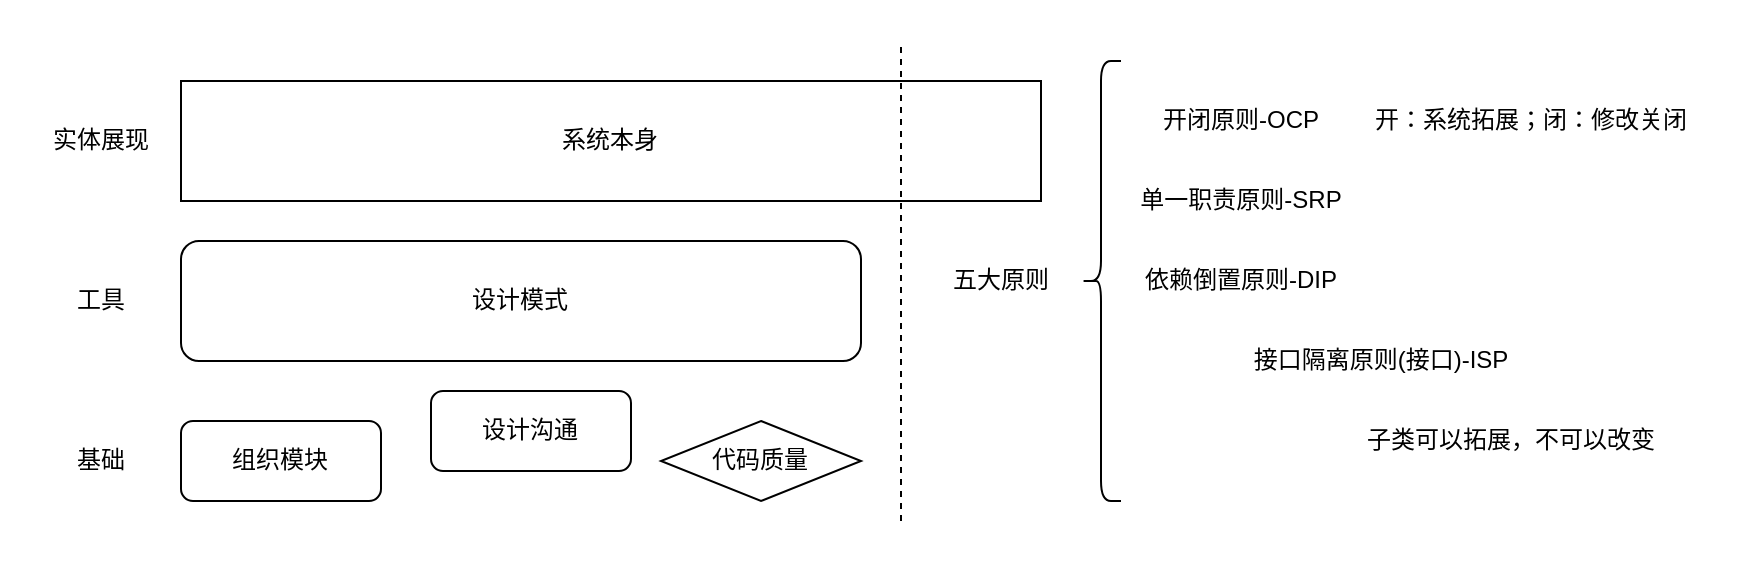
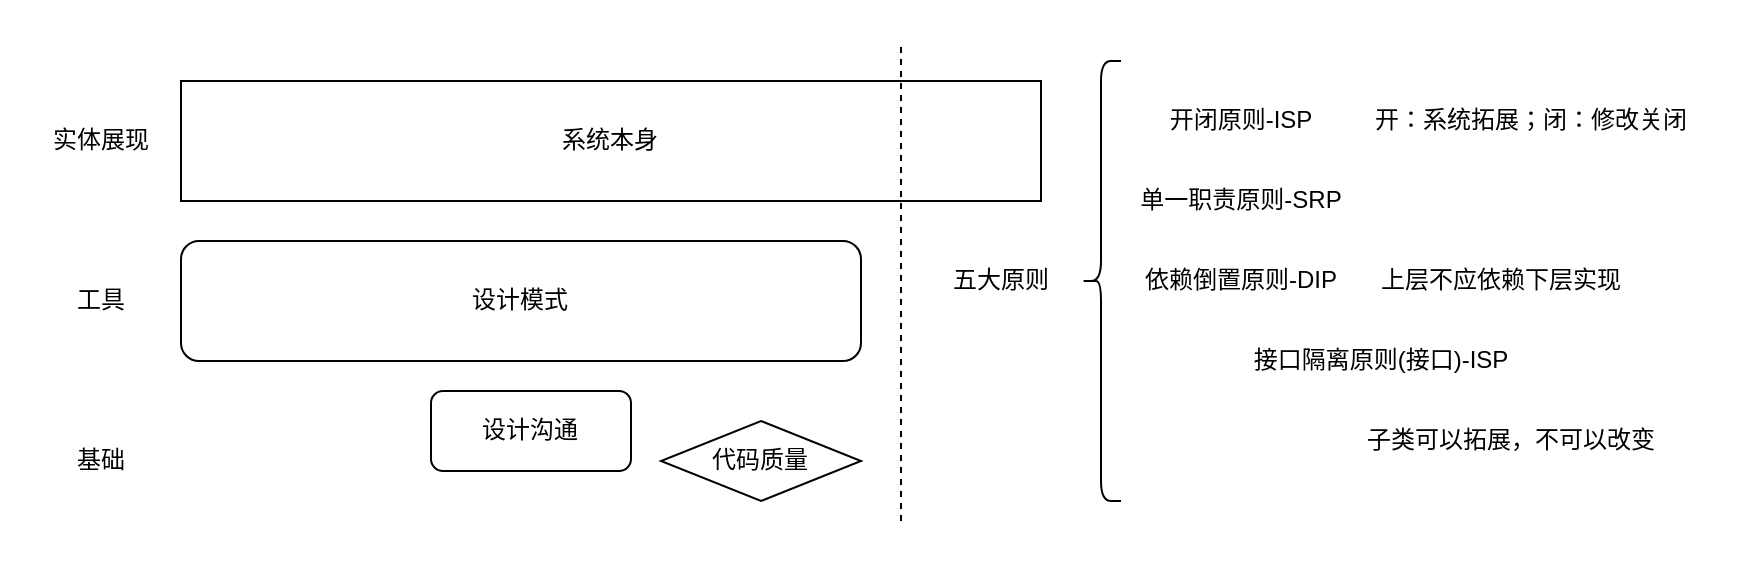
(1242, 121) -> (1242, 121)
none -> (1501, 281)
(281, 461) -> none
